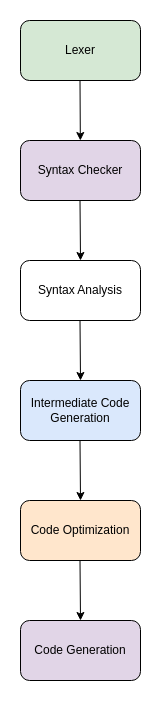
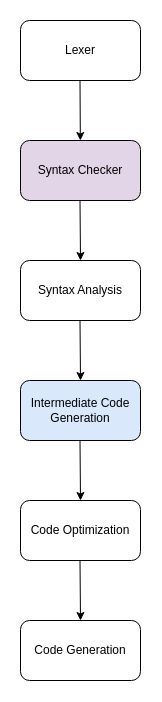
(81, 51) -> (81, 51)
(81, 531) -> (81, 531)
(81, 651) -> (81, 651)
